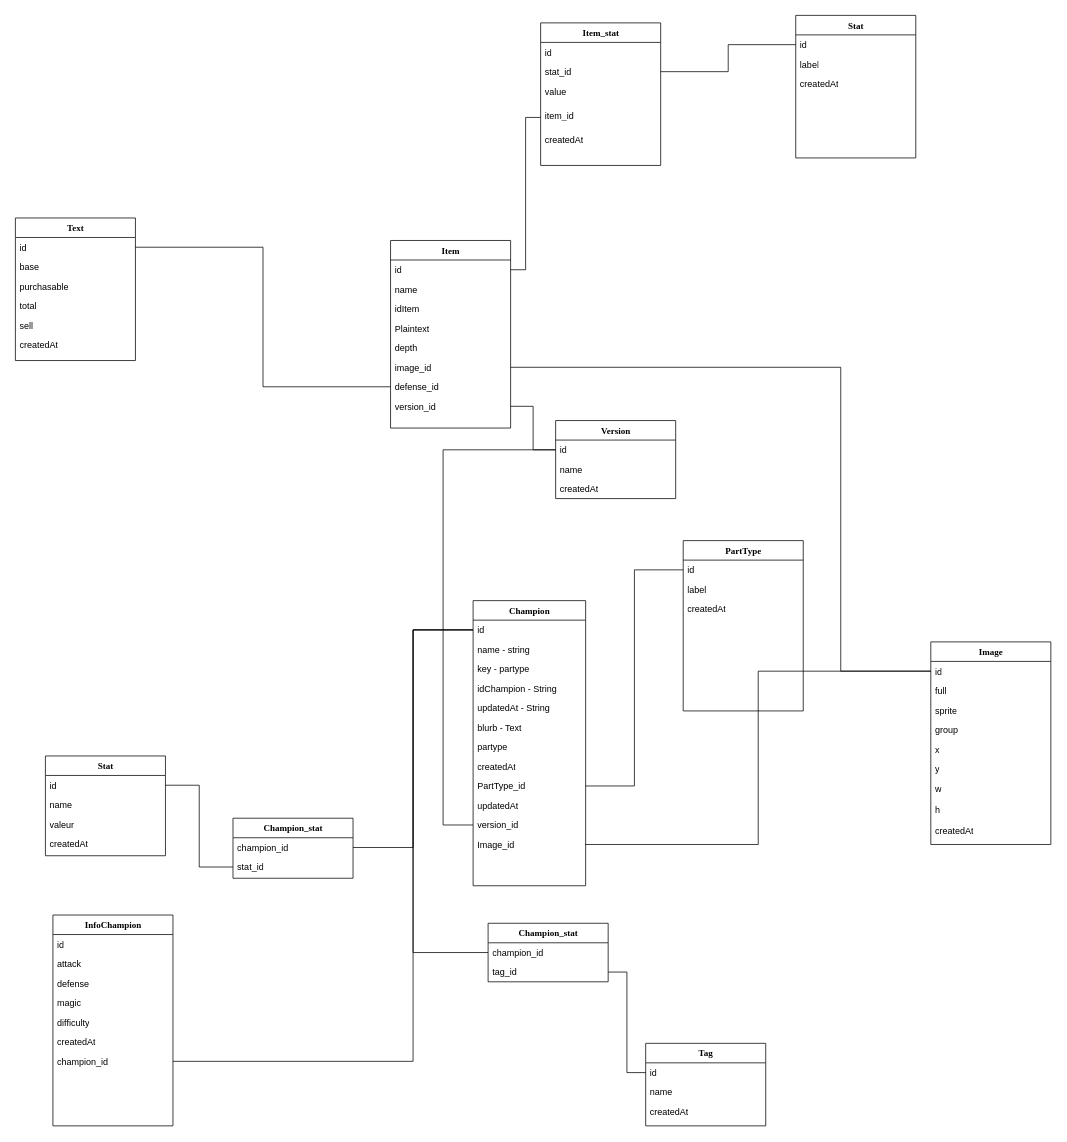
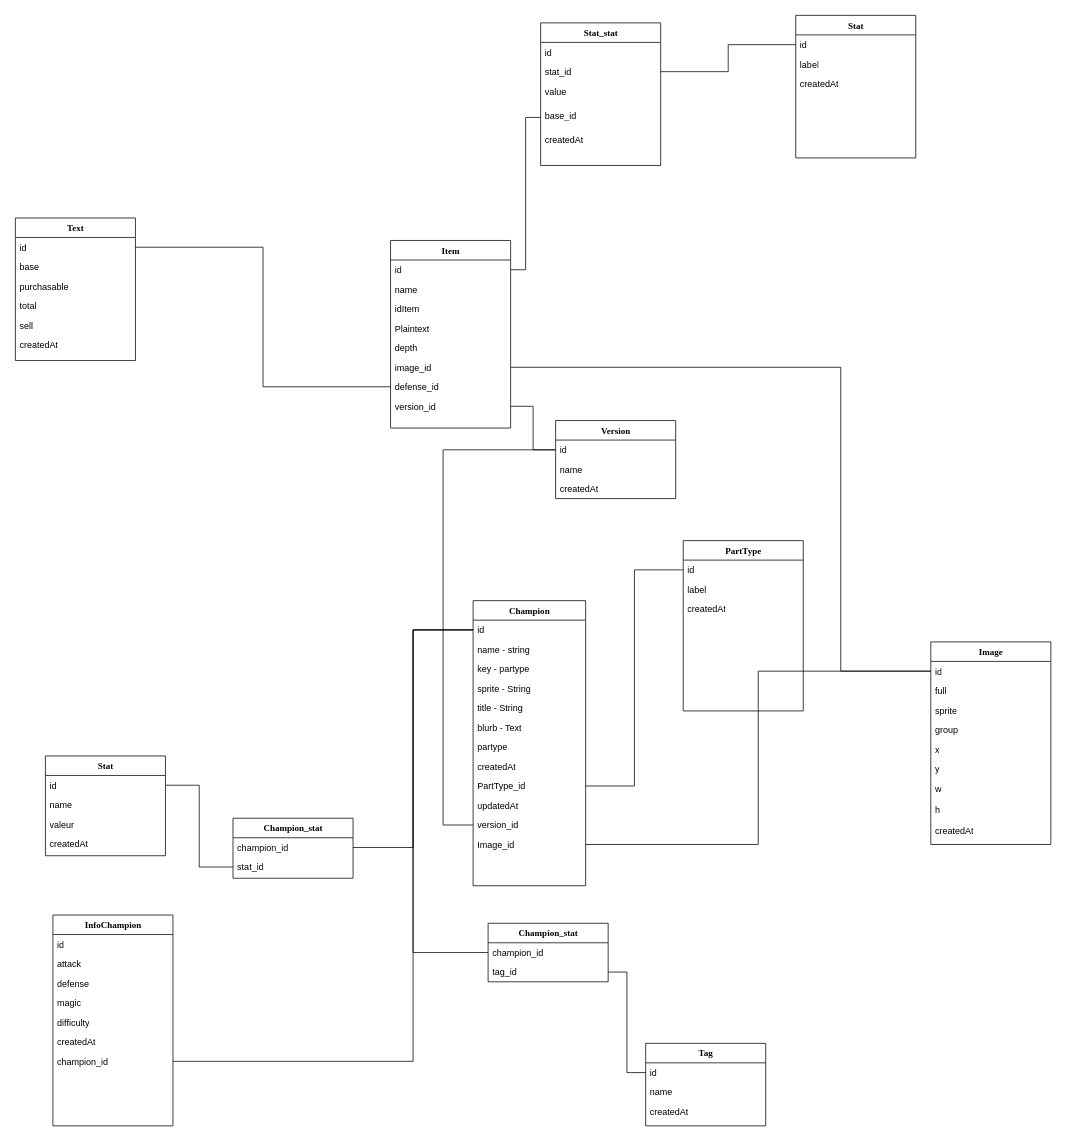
(601, 34) -> (601, 34)
(560, 116) -> (561, 116)
(519, 689) -> (510, 689)
(519, 709) -> (507, 709)
